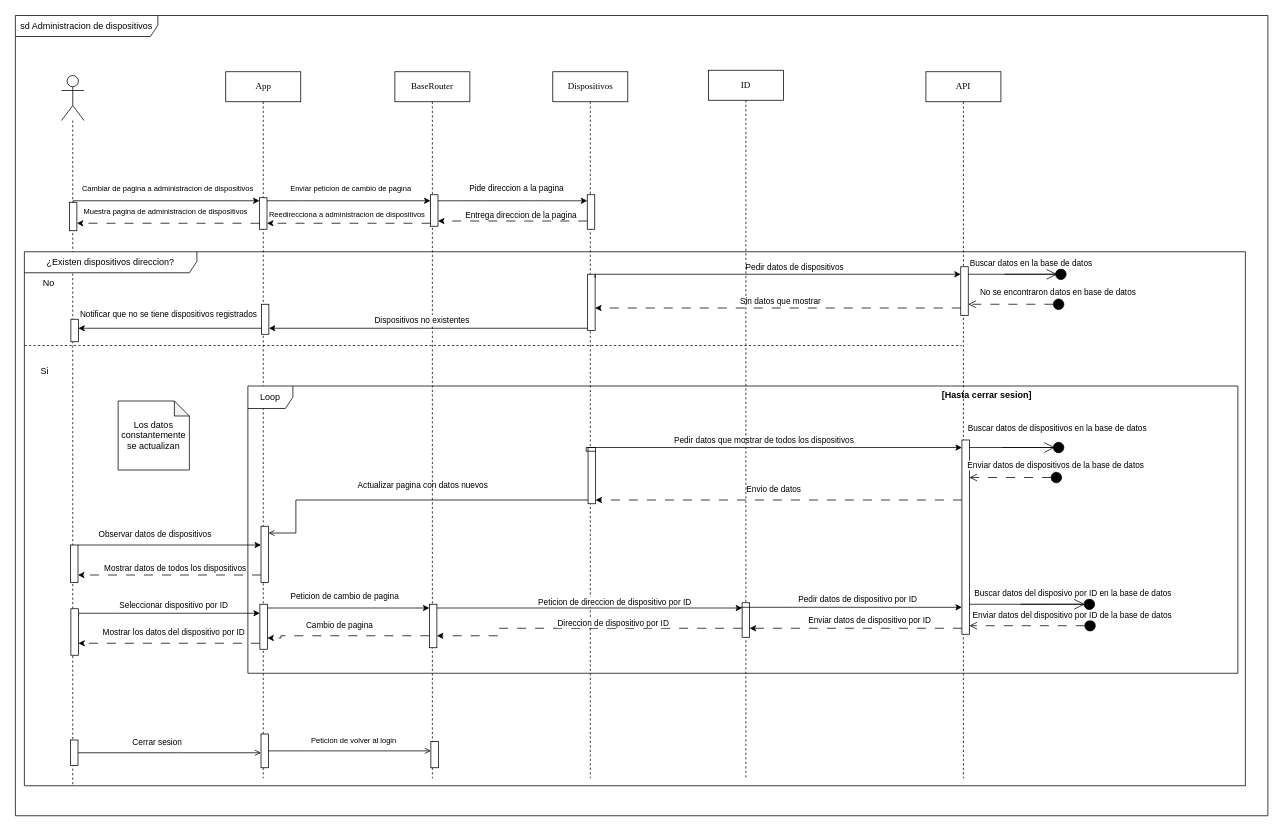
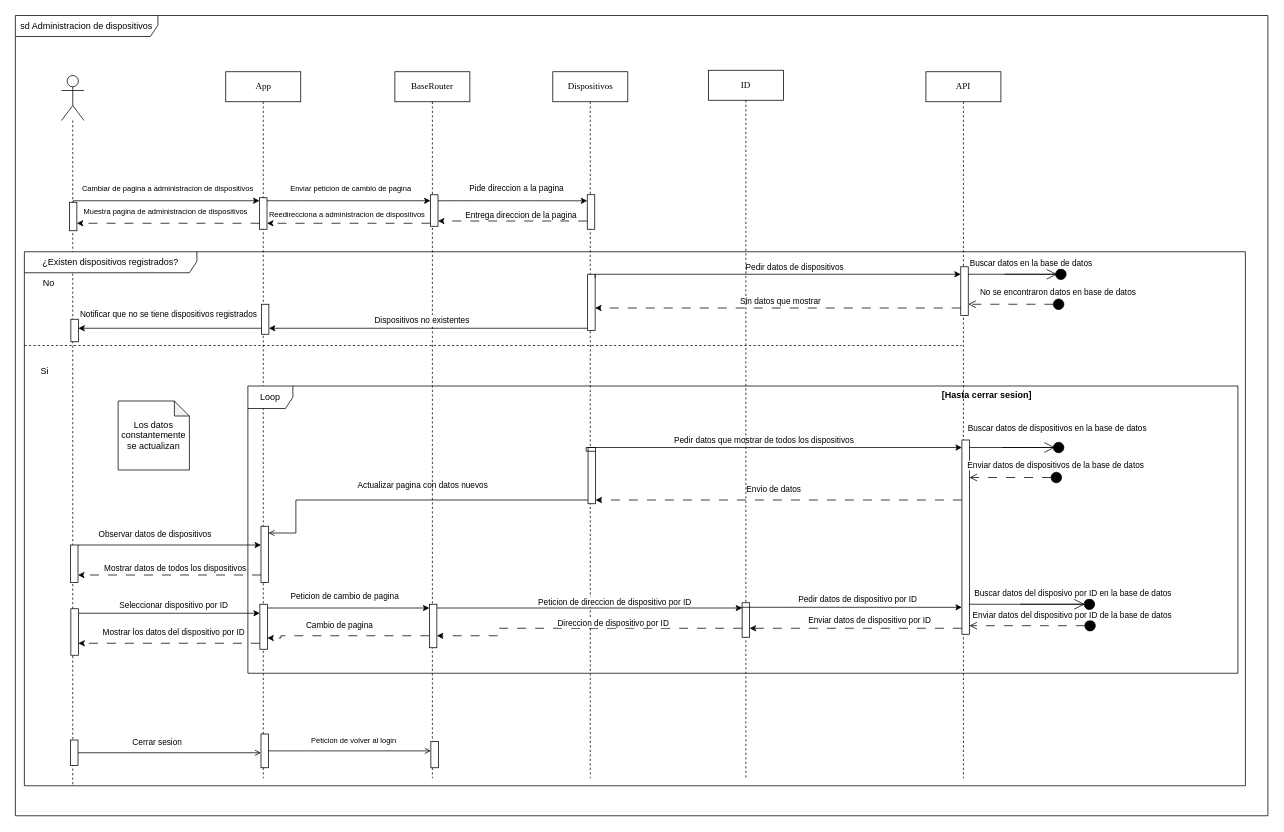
(111, 262) -> (111, 262)
